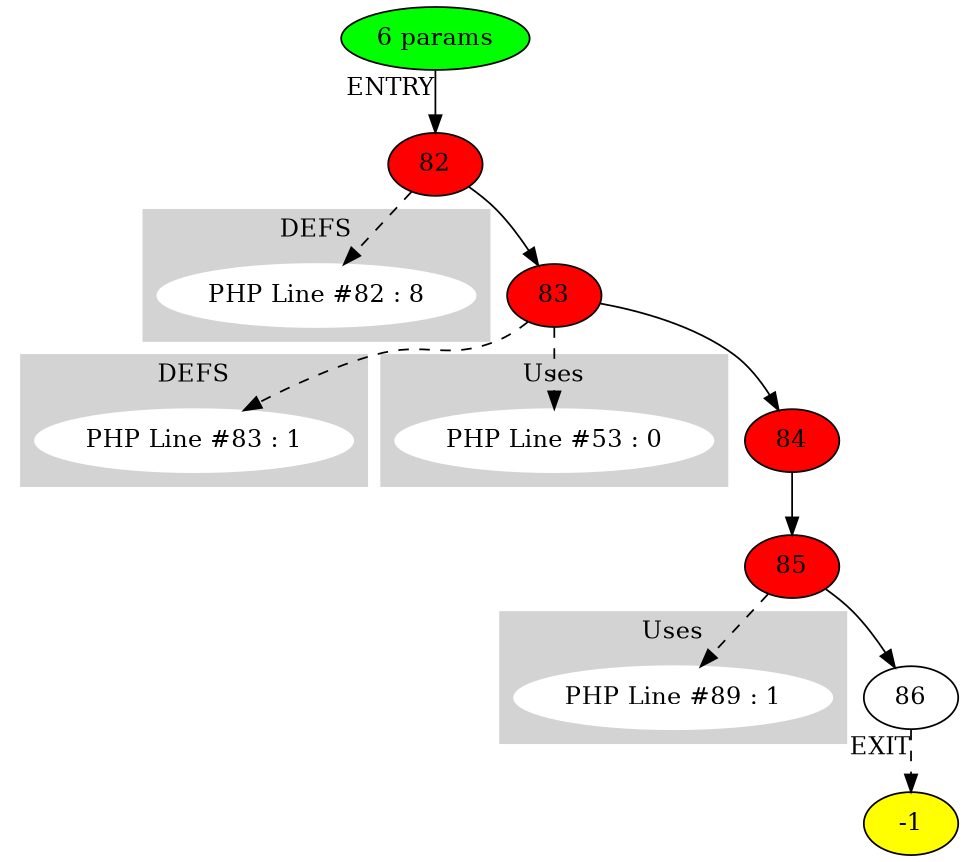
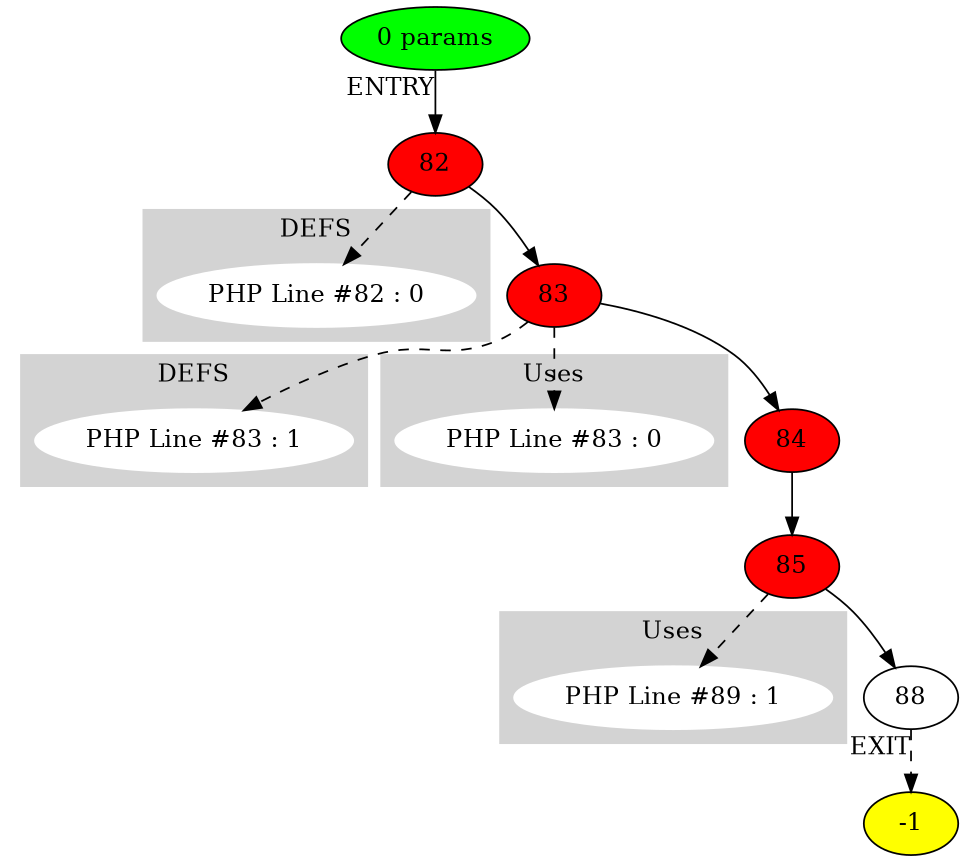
(435, 38) -> (435, 38)
(316, 296) -> (316, 296)
(554, 441) -> (554, 441)
(911, 698) -> (911, 698)
